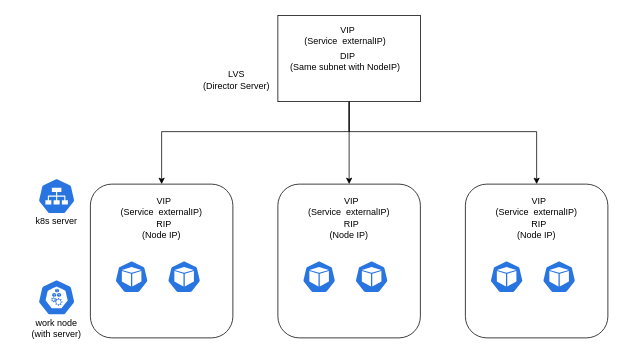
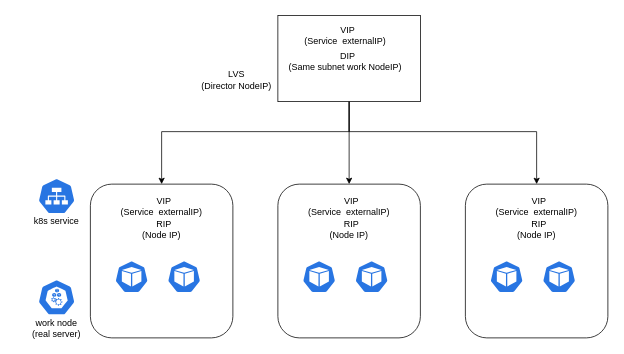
(345, 61) -> (345, 61)
(237, 80) -> (237, 80)
(57, 222) -> (57, 222)
(57, 323) -> (57, 323)
